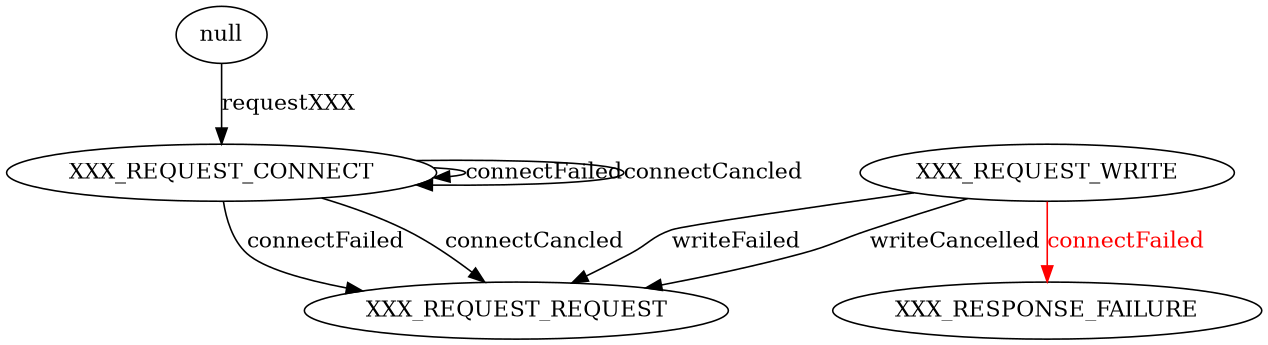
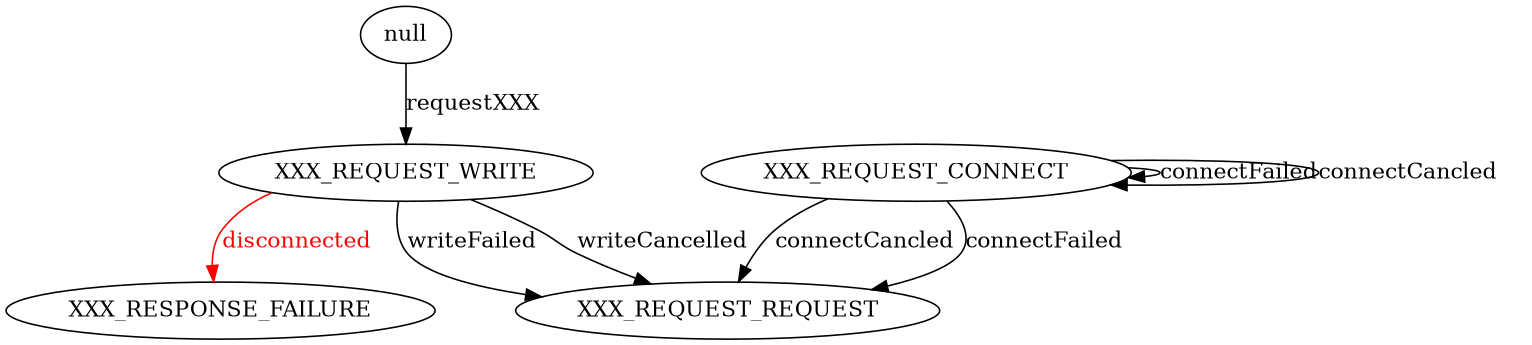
(222, 96) -> (406, 96)
(1126, 242) -> (297, 242)
